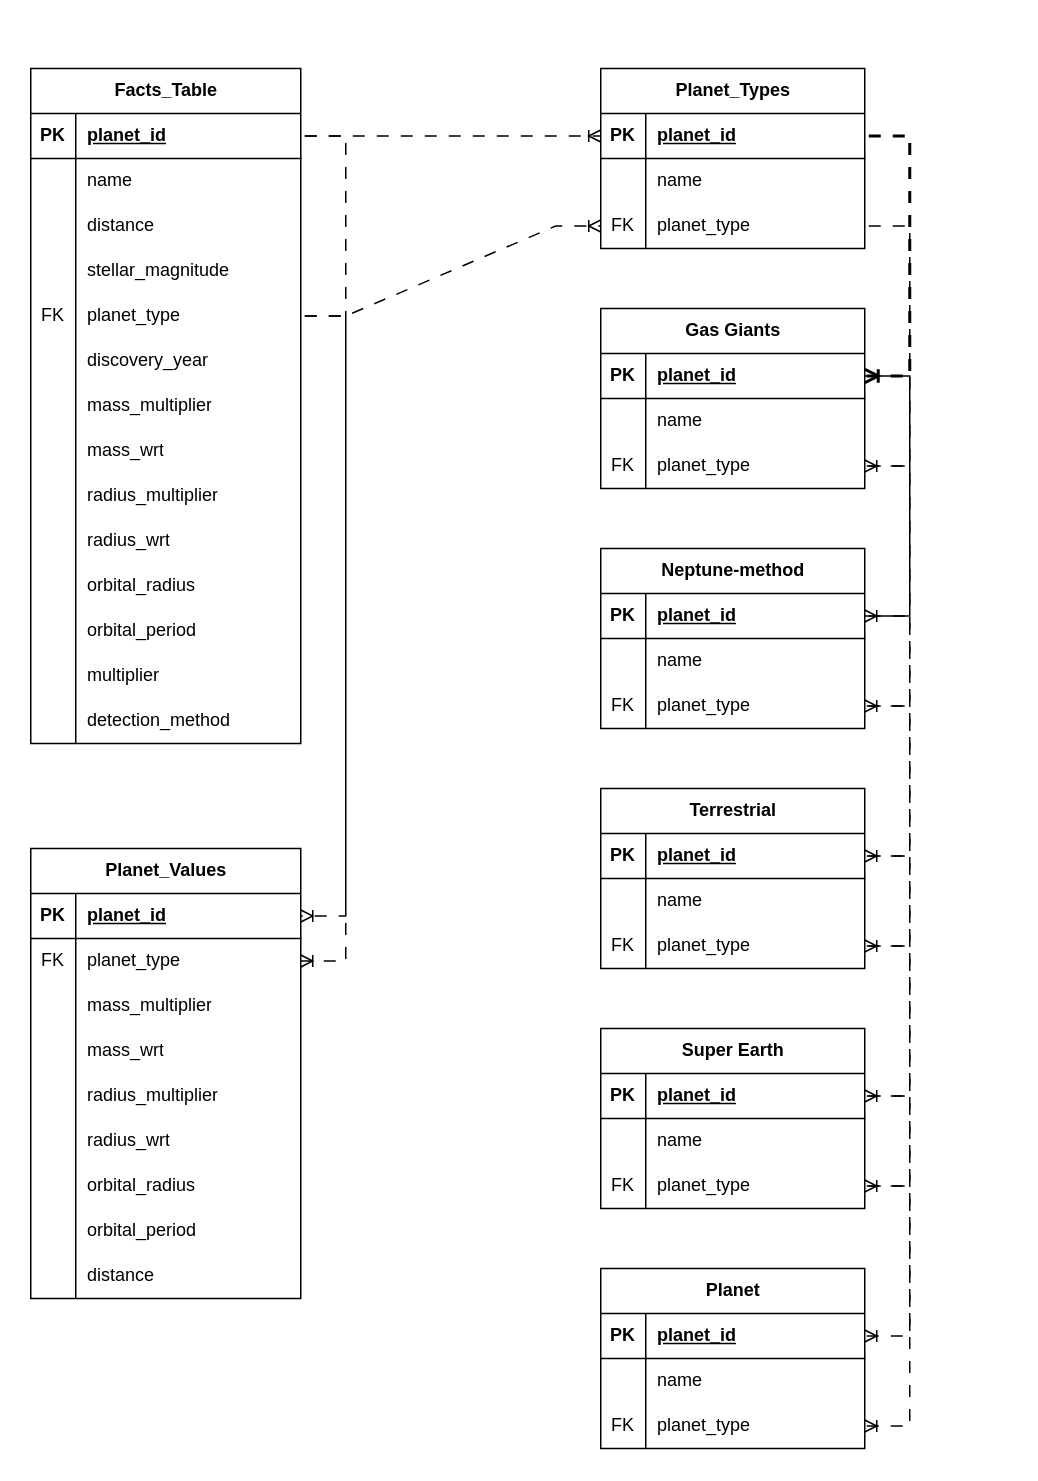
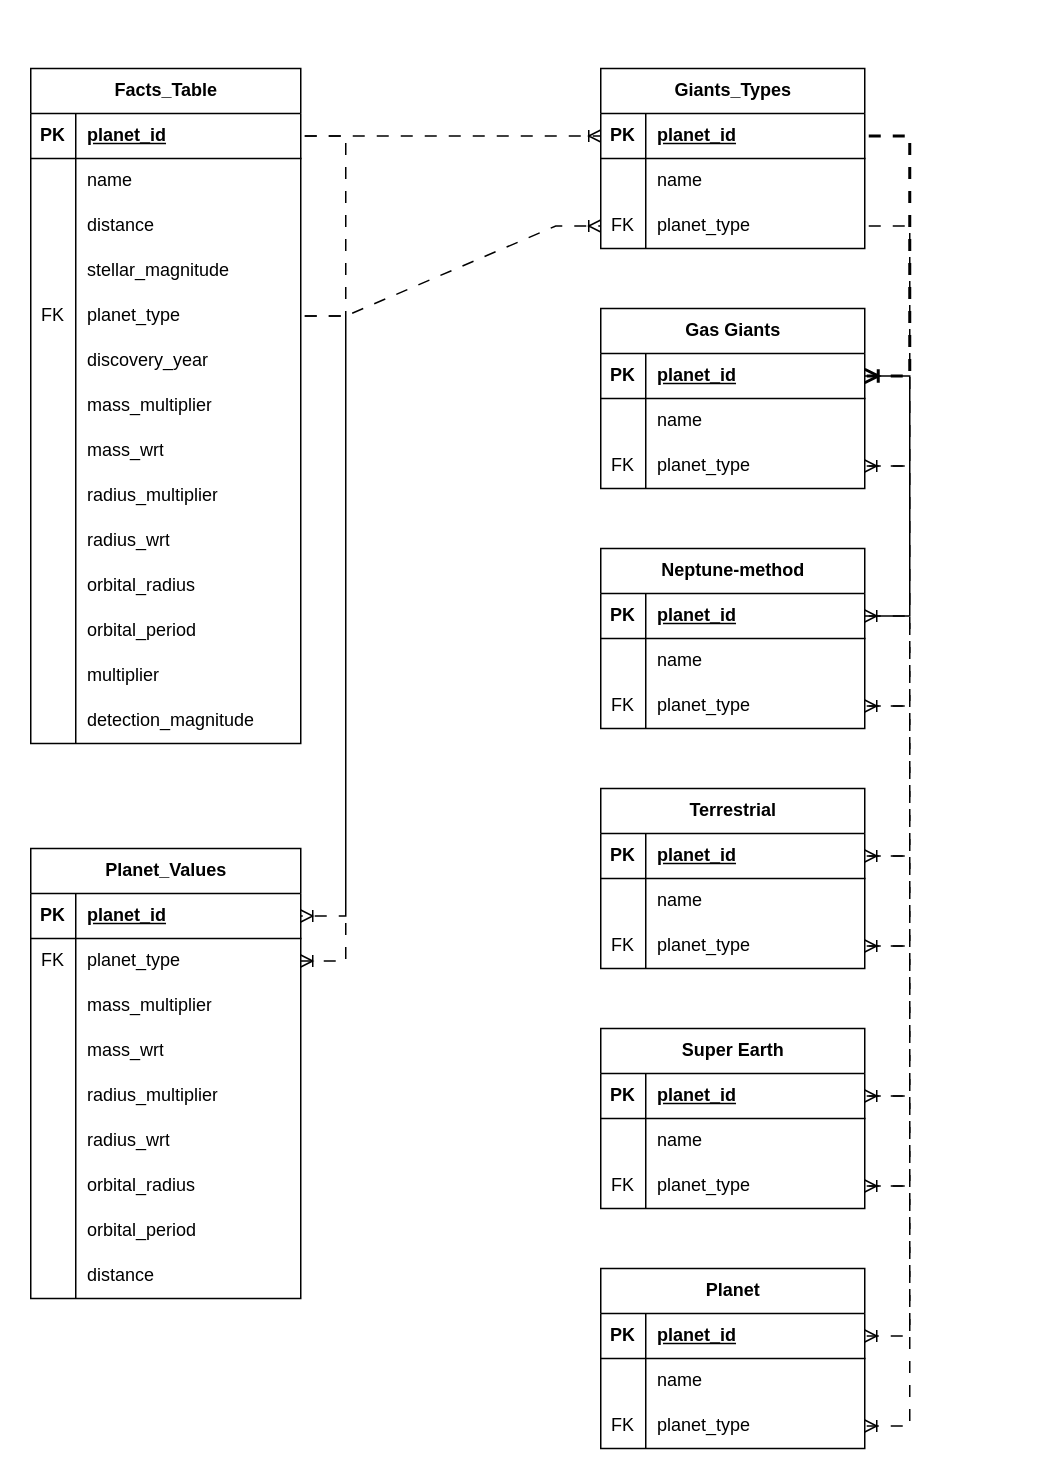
(734, 91) -> (734, 91)
(166, 721) -> (179, 721)
